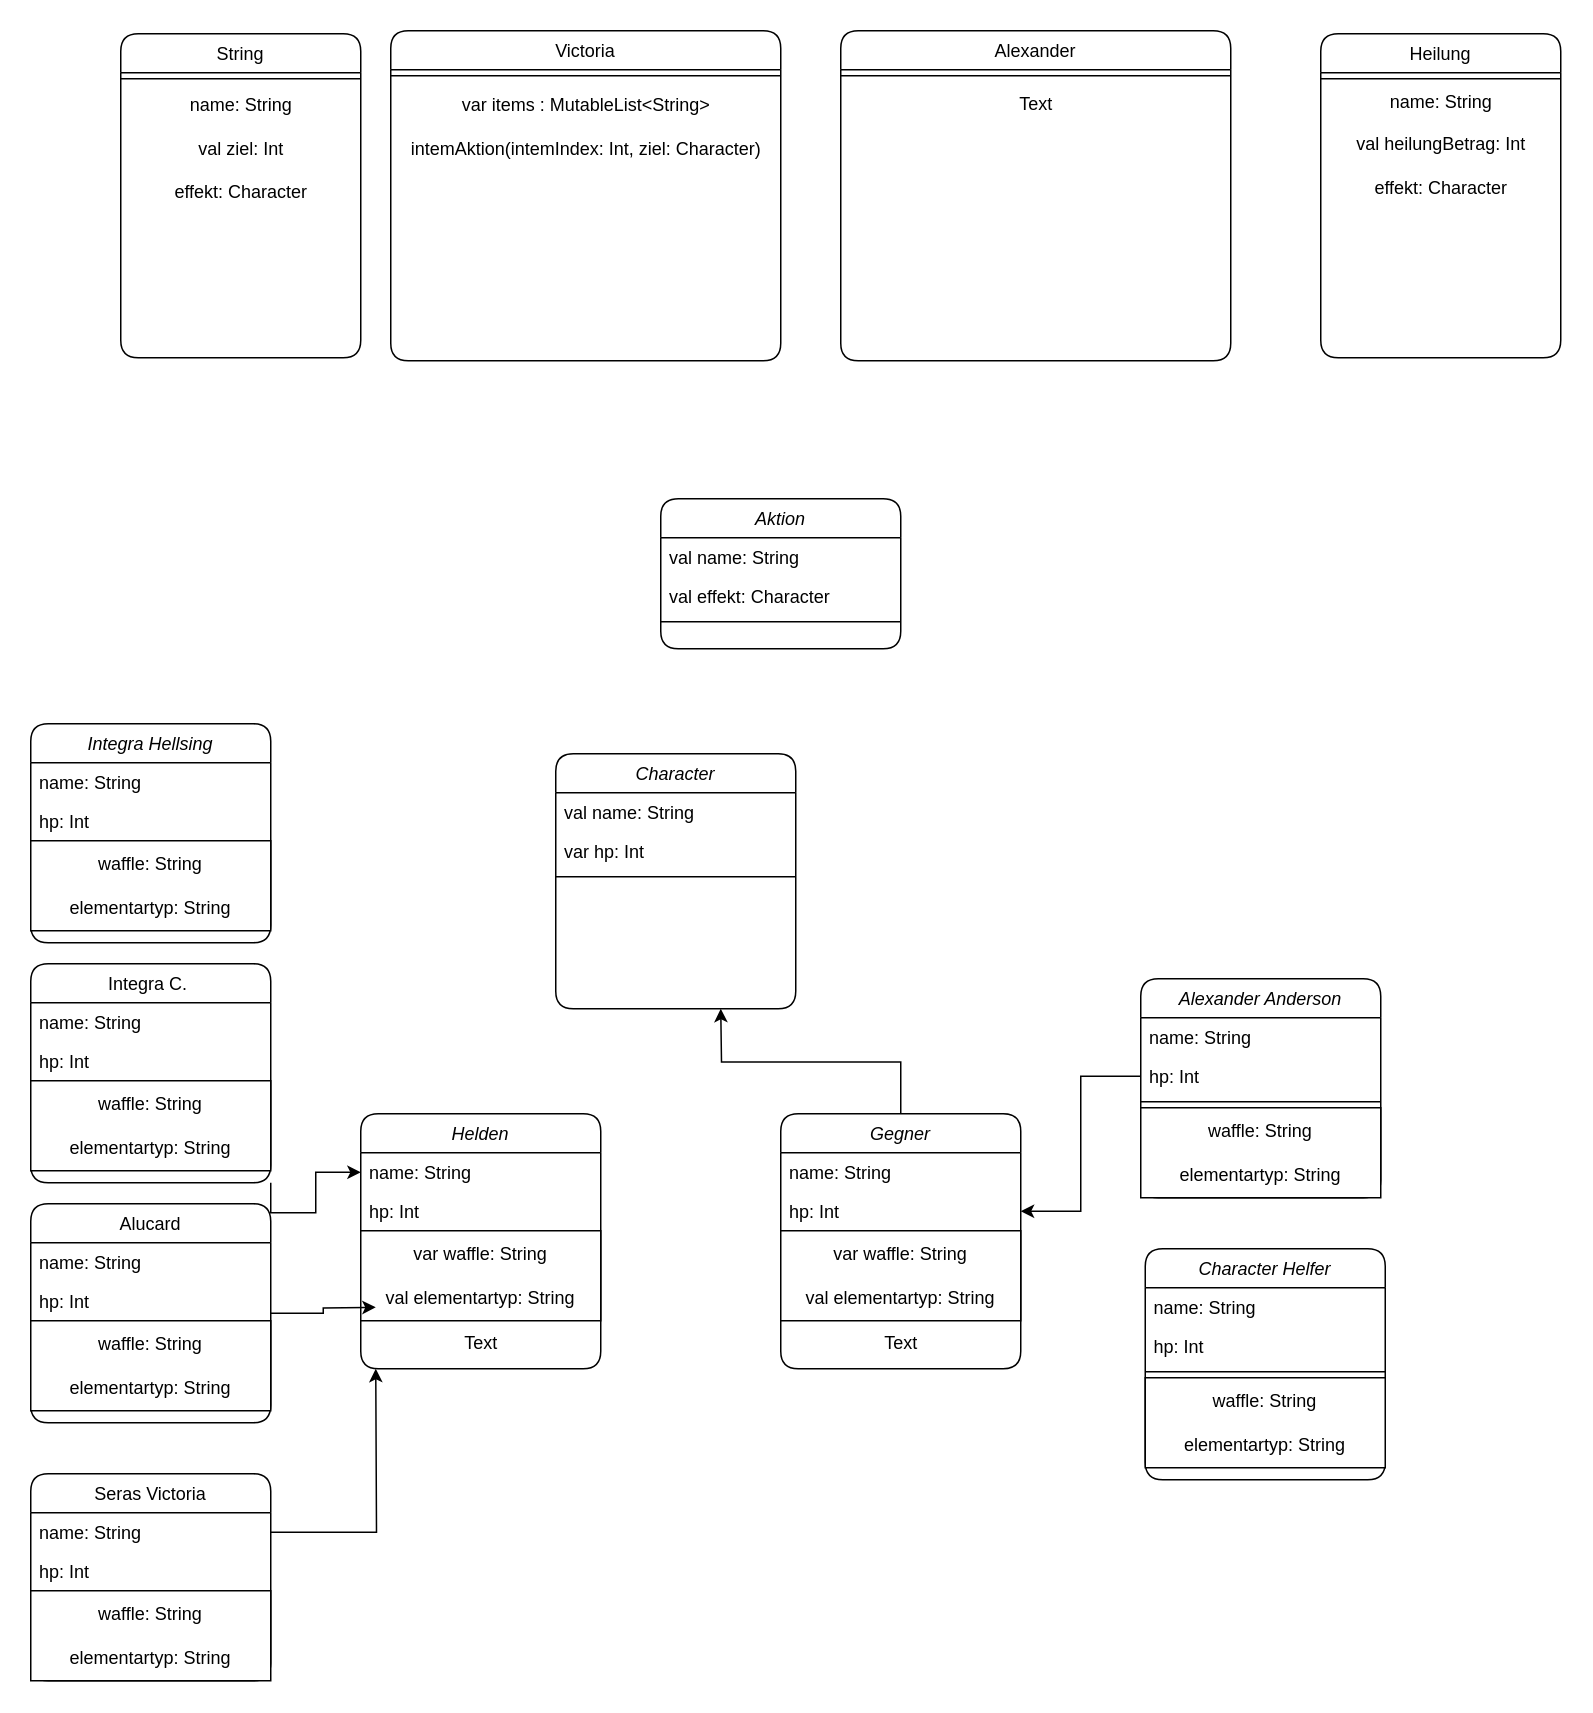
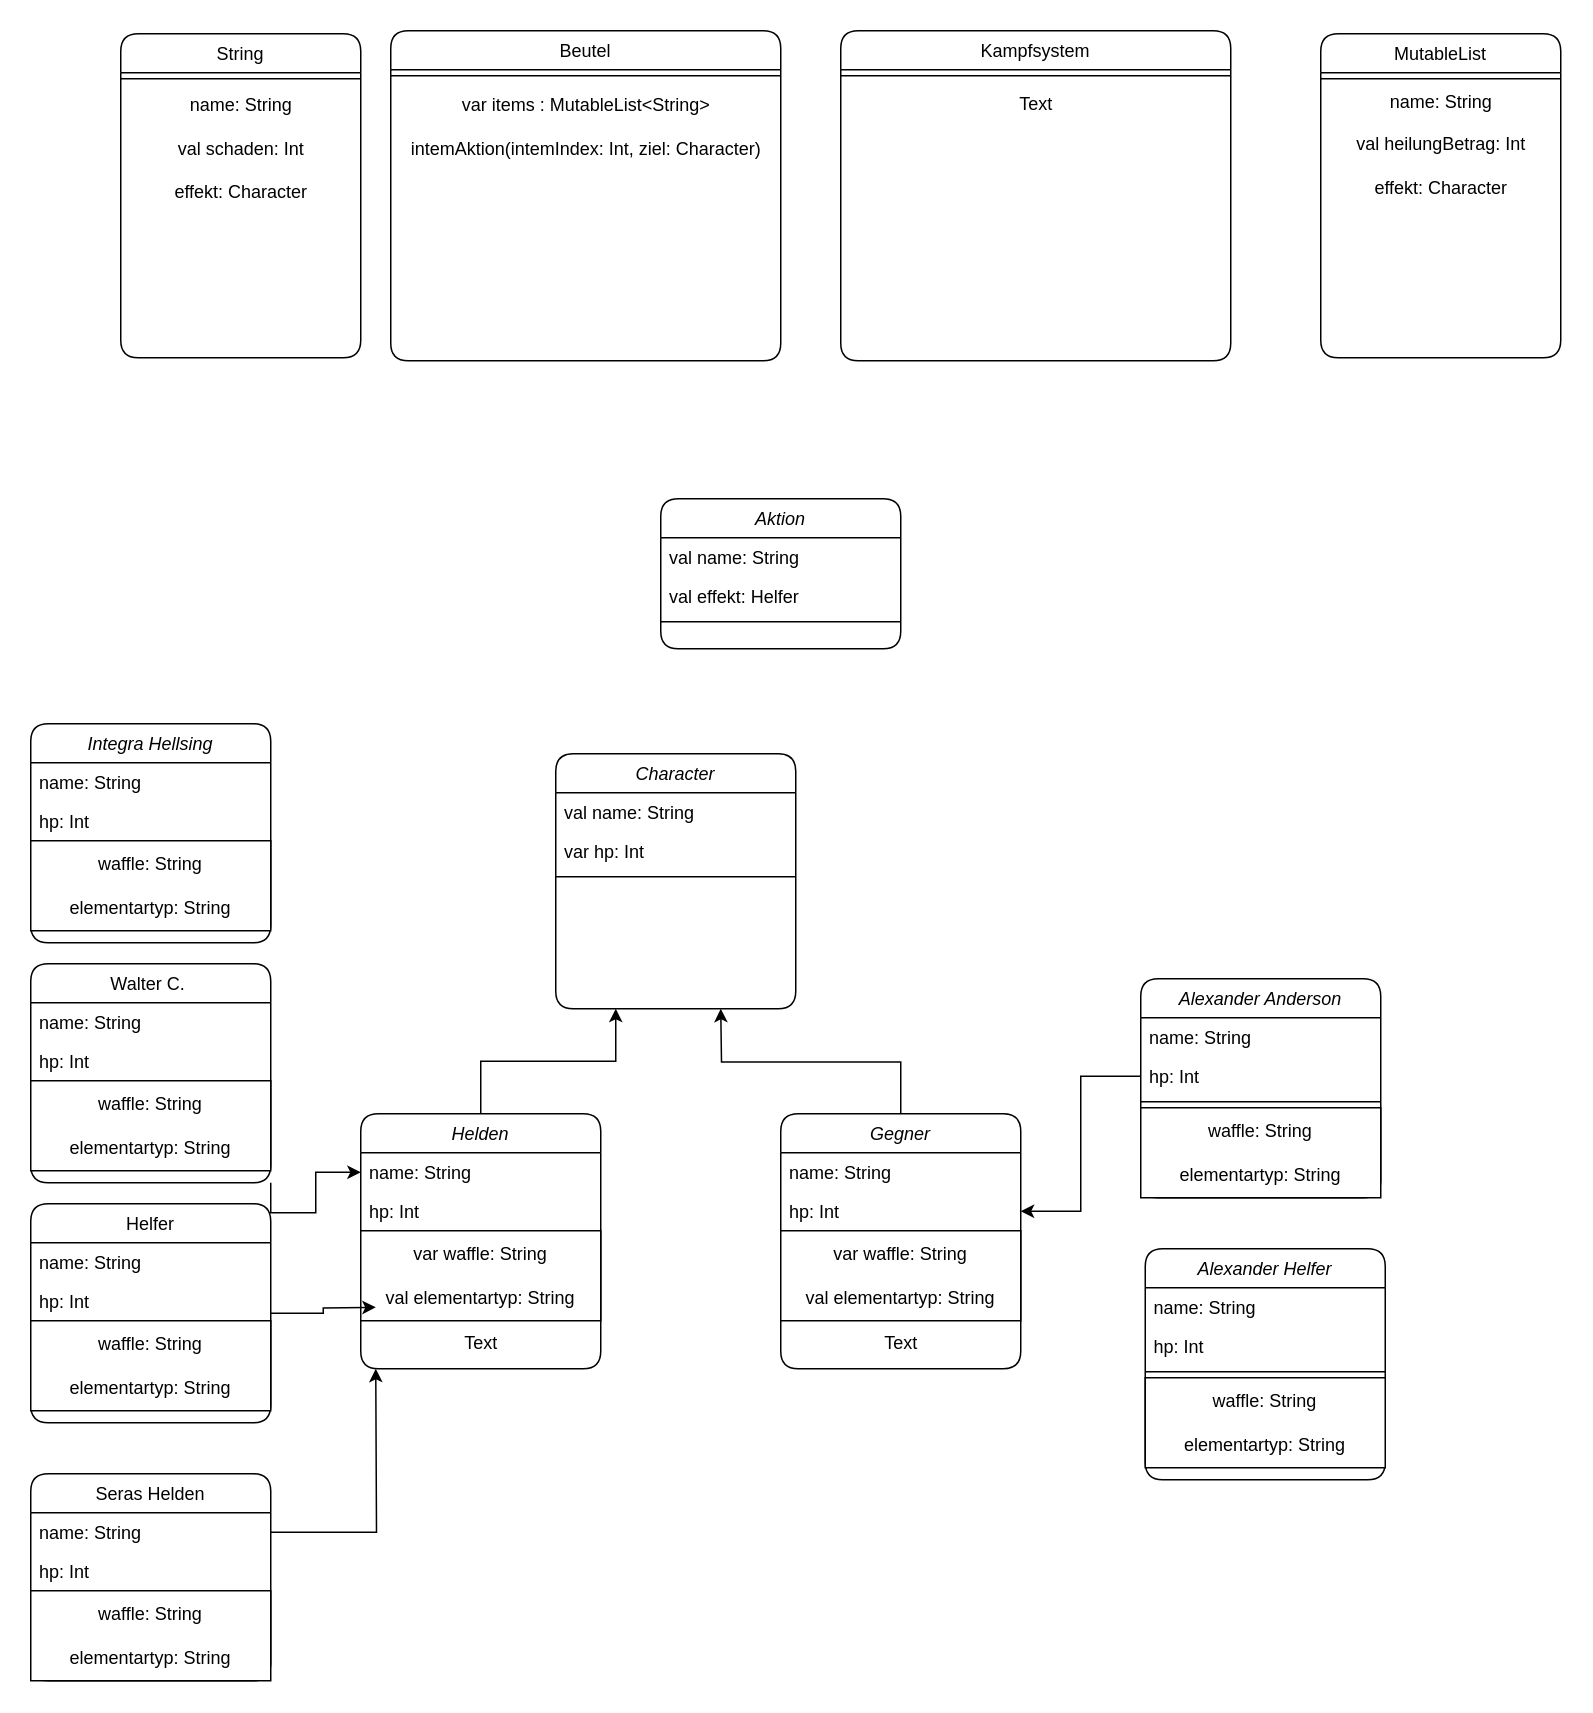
(585, 51) -> (585, 51)
(1035, 51) -> (1035, 51)
(1440, 54) -> (1440, 54)
(242, 160) -> (242, 160)
(765, 597) -> (748, 597)
(150, 984) -> (150, 984)
none -> (543, 1061)
(150, 1224) -> (150, 1224)
(1265, 1269) -> (1265, 1269)
(150, 1494) -> (150, 1494)
